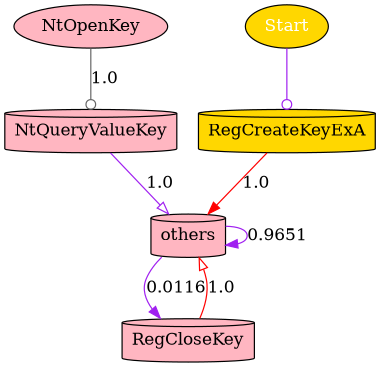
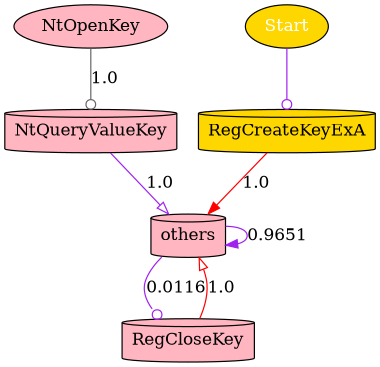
(145, 281) -> (145, 281)
